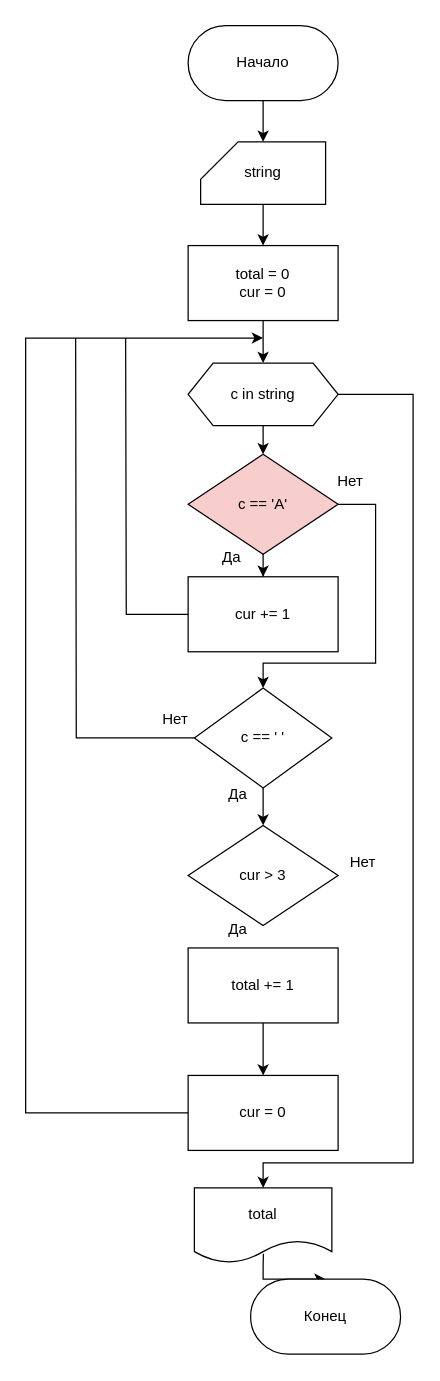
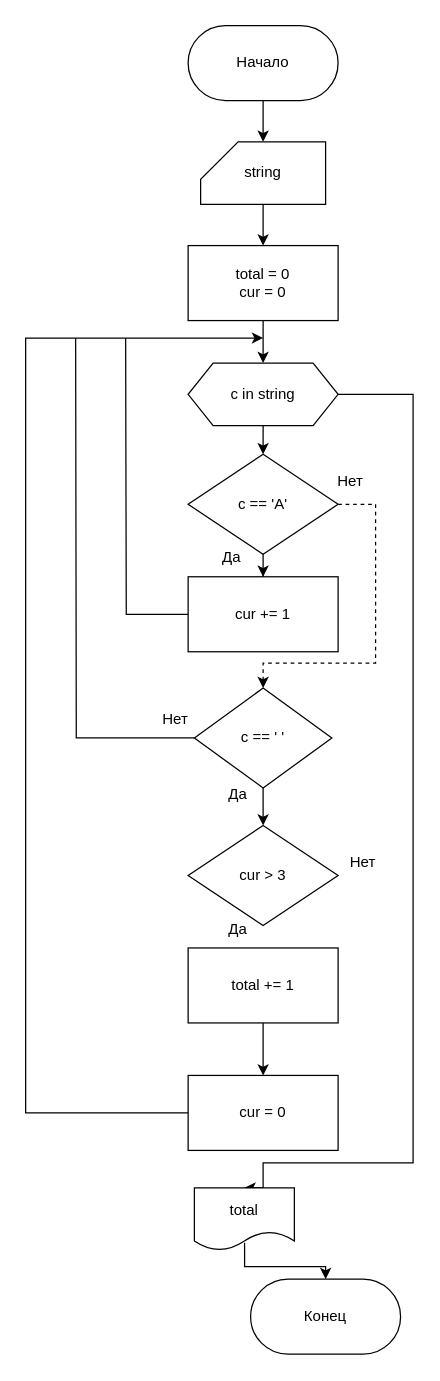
(263, 504) -> (263, 504)
(376, 630) -> (376, 630)
(263, 1226) -> (244, 1219)
